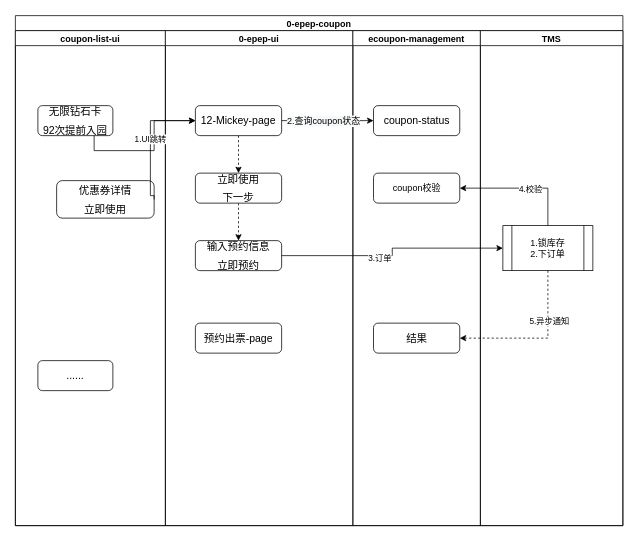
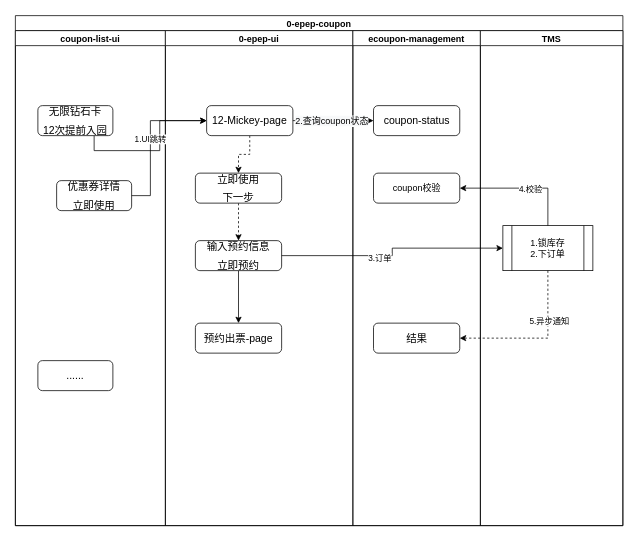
(75, 120) -> (75, 120)
(239, 120) -> (250, 120)
(105, 199) -> (94, 195)
none -> (239, 294)
